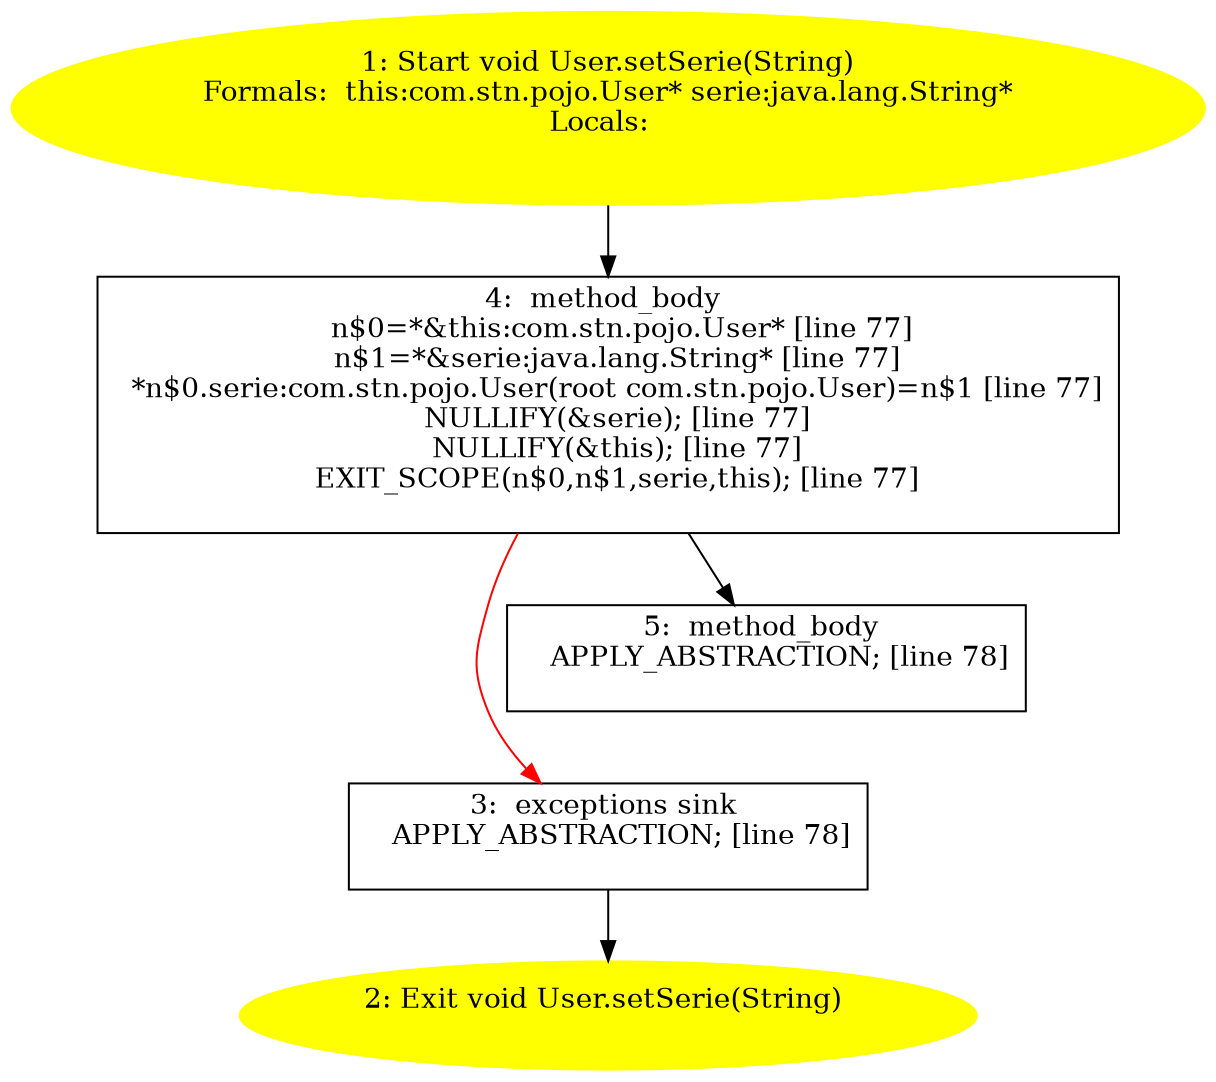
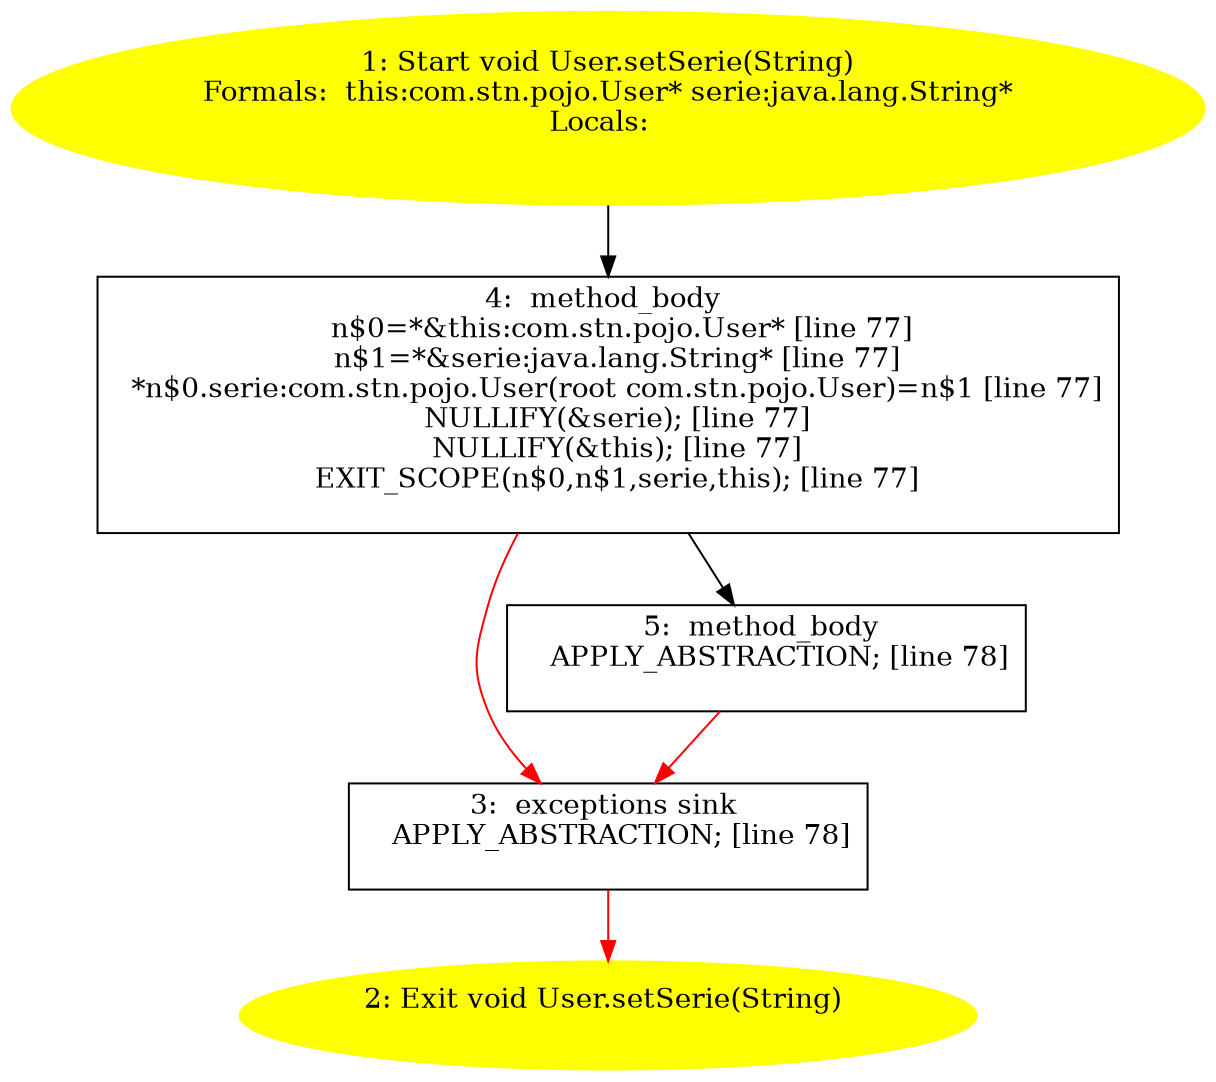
none -> (694, 740)
(608, 915) -> (608, 915)
